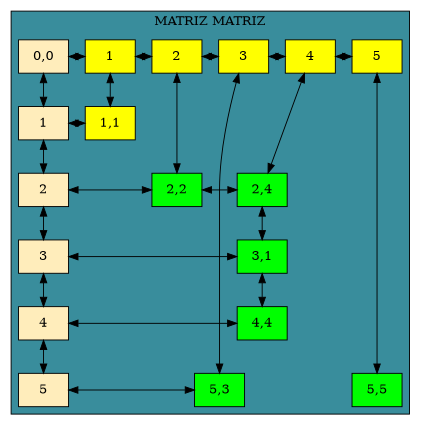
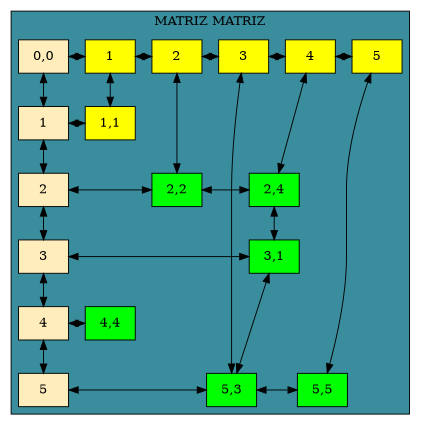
(262, 290) -> (253, 323)
none -> (277, 390)
